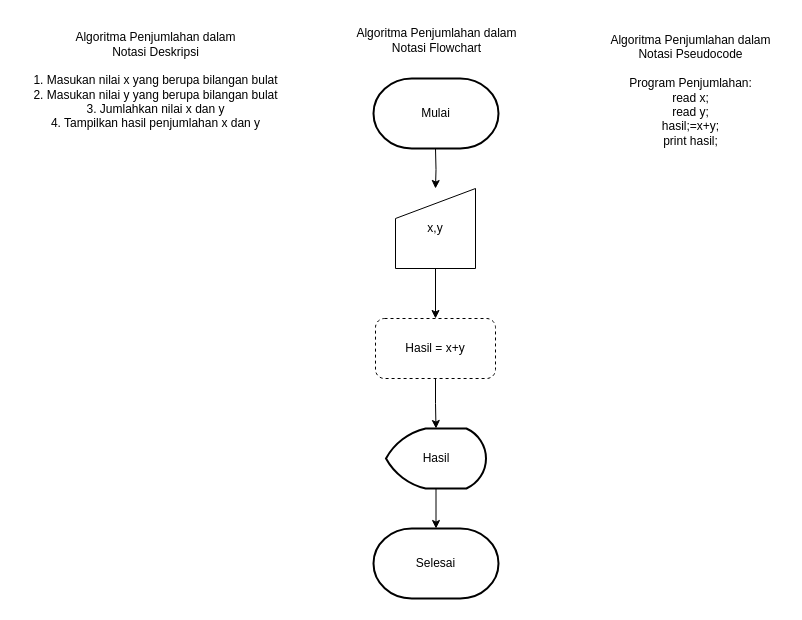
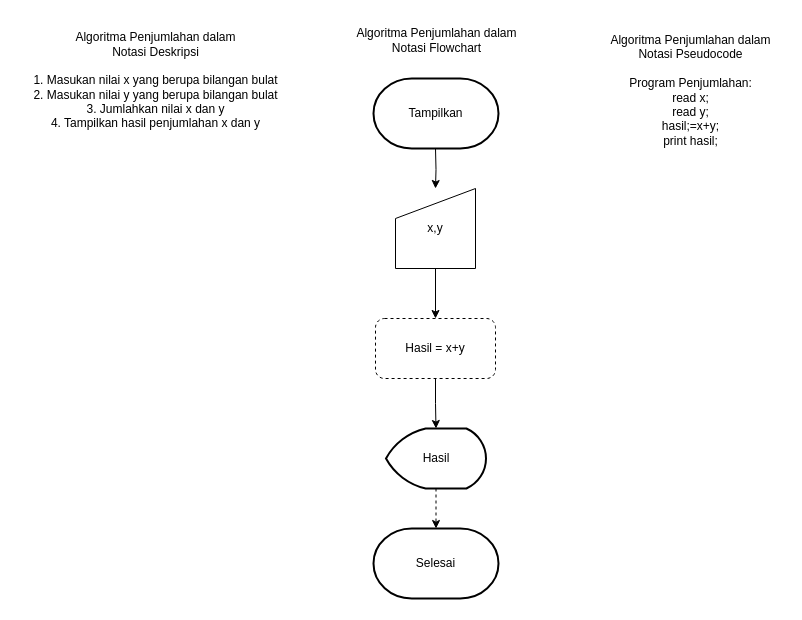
(436, 114) -> (436, 114)
(436, 504) -> (436, 504)
